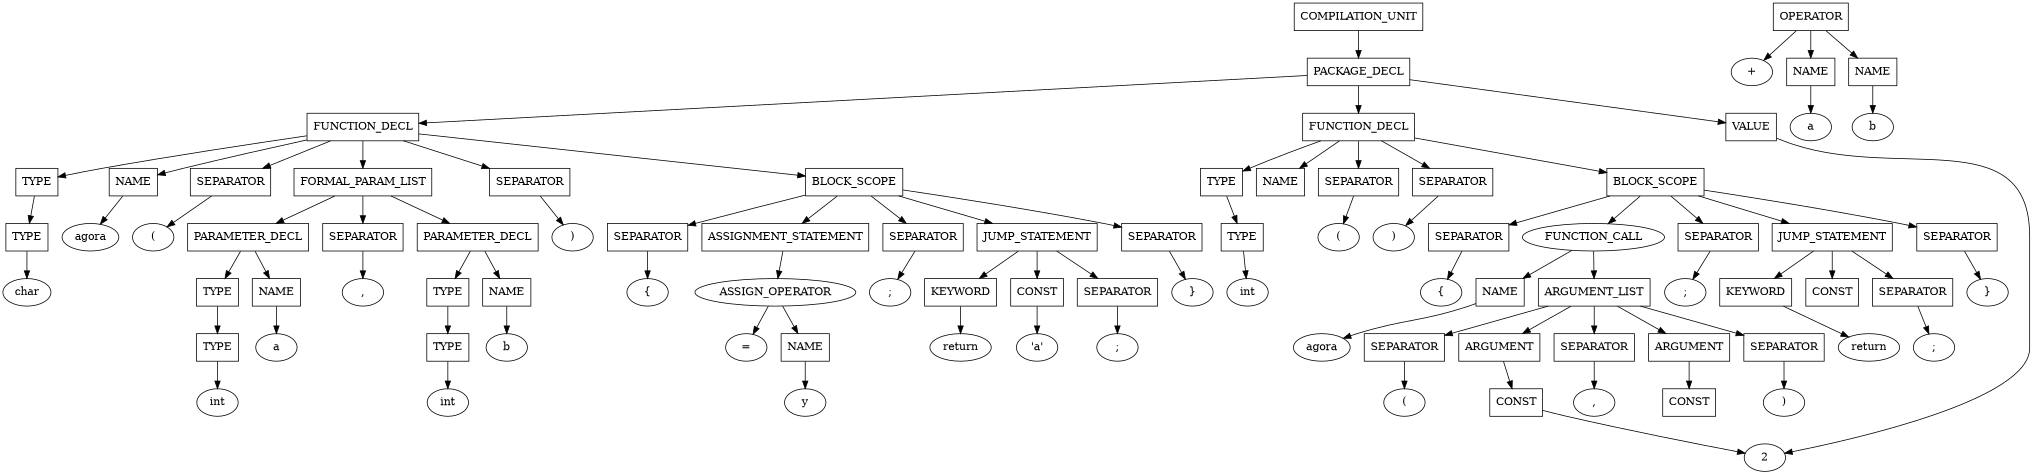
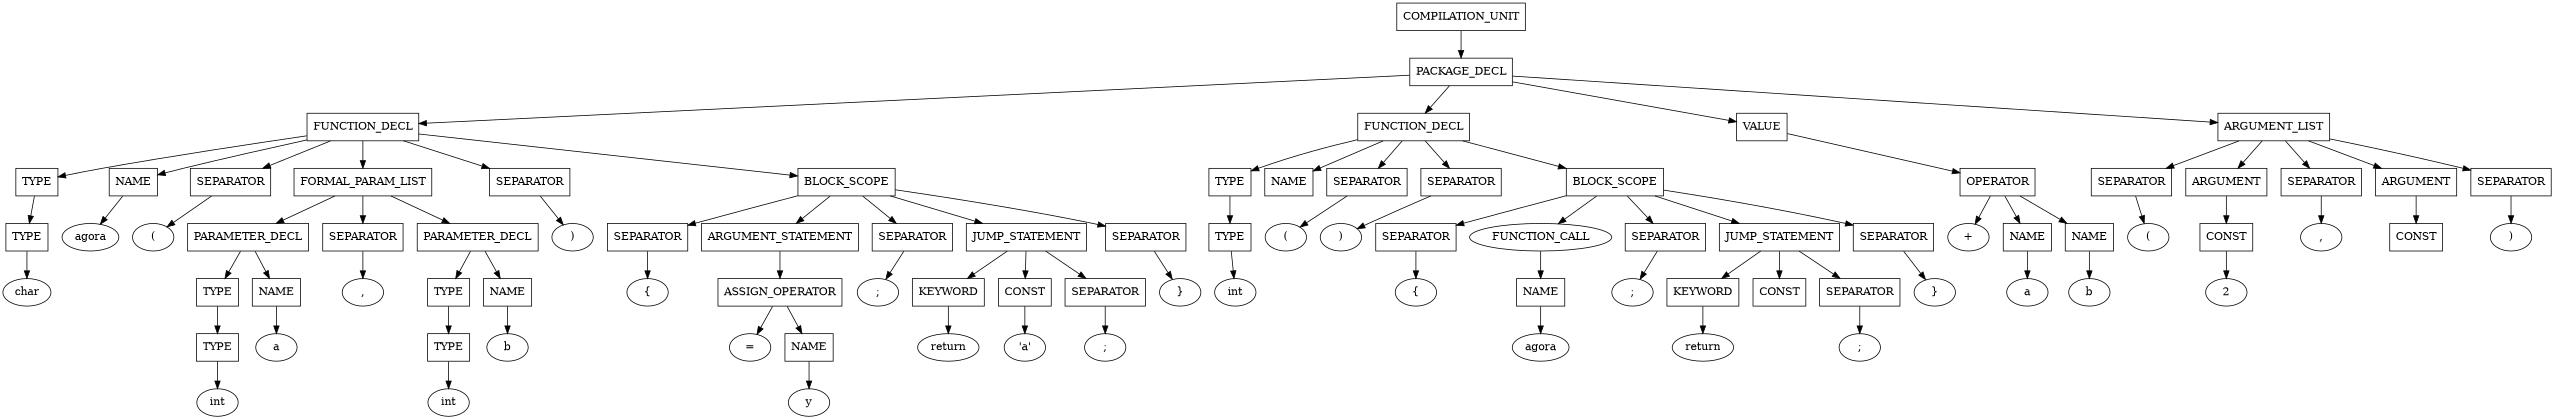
(785, 237) -> (780, 237)
(1594, 261) -> (1861, 99)
(2030, 276) -> (1870, 152)
(775, 292) -> (780, 292)
